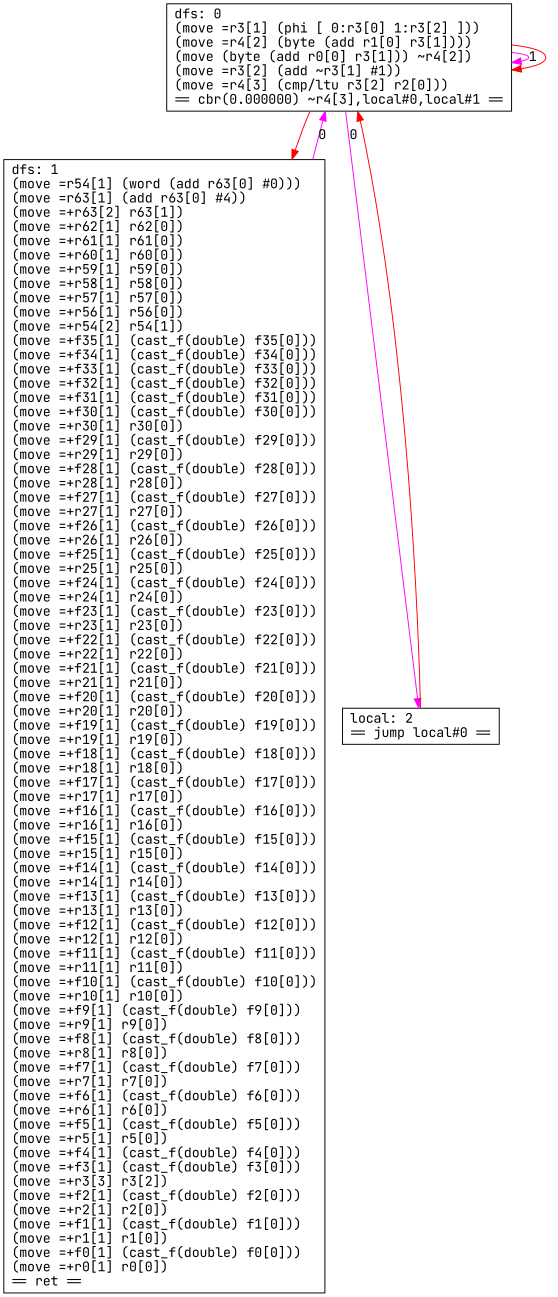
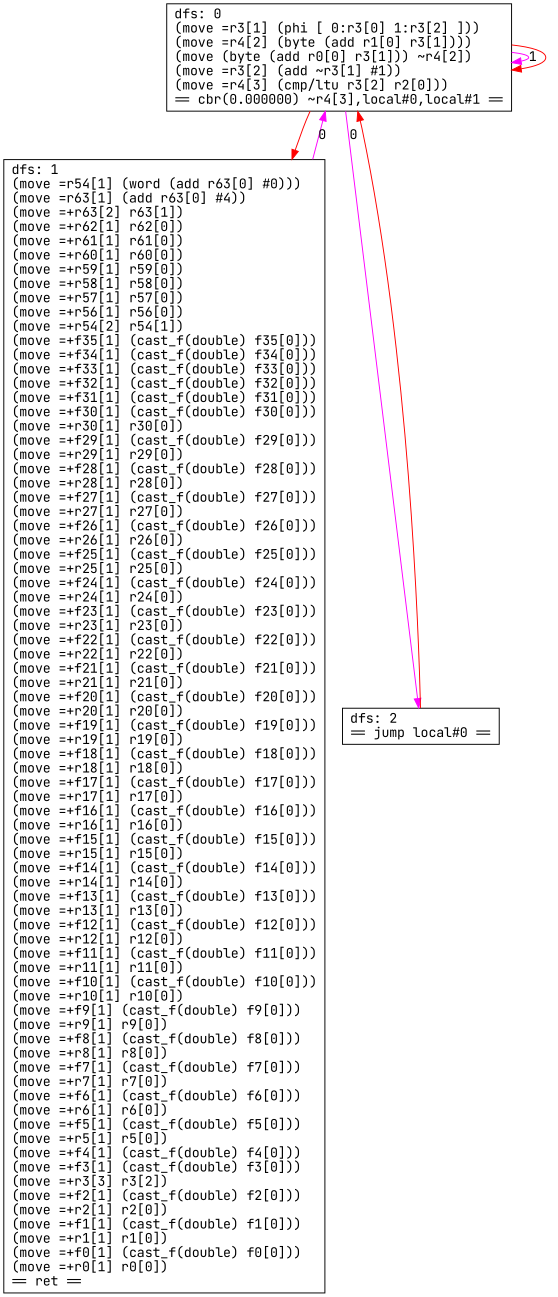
(421, 726) -> (421, 726)
